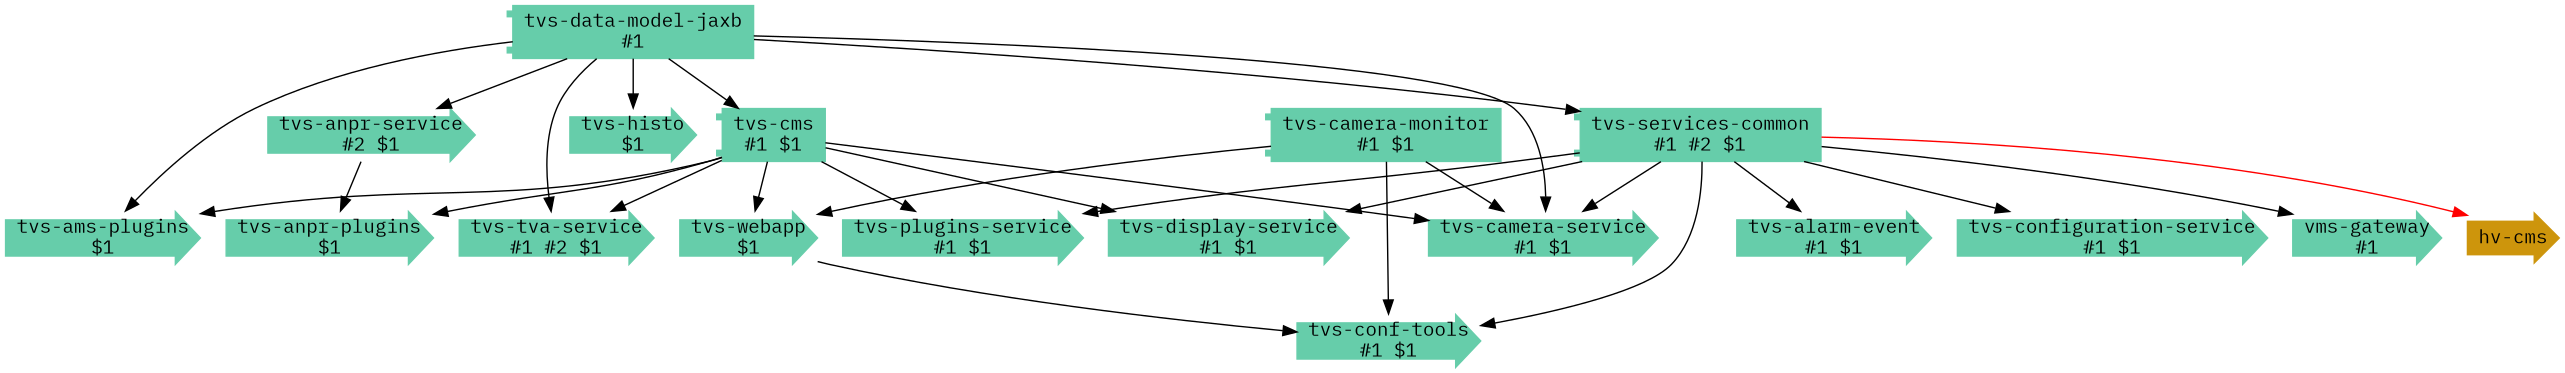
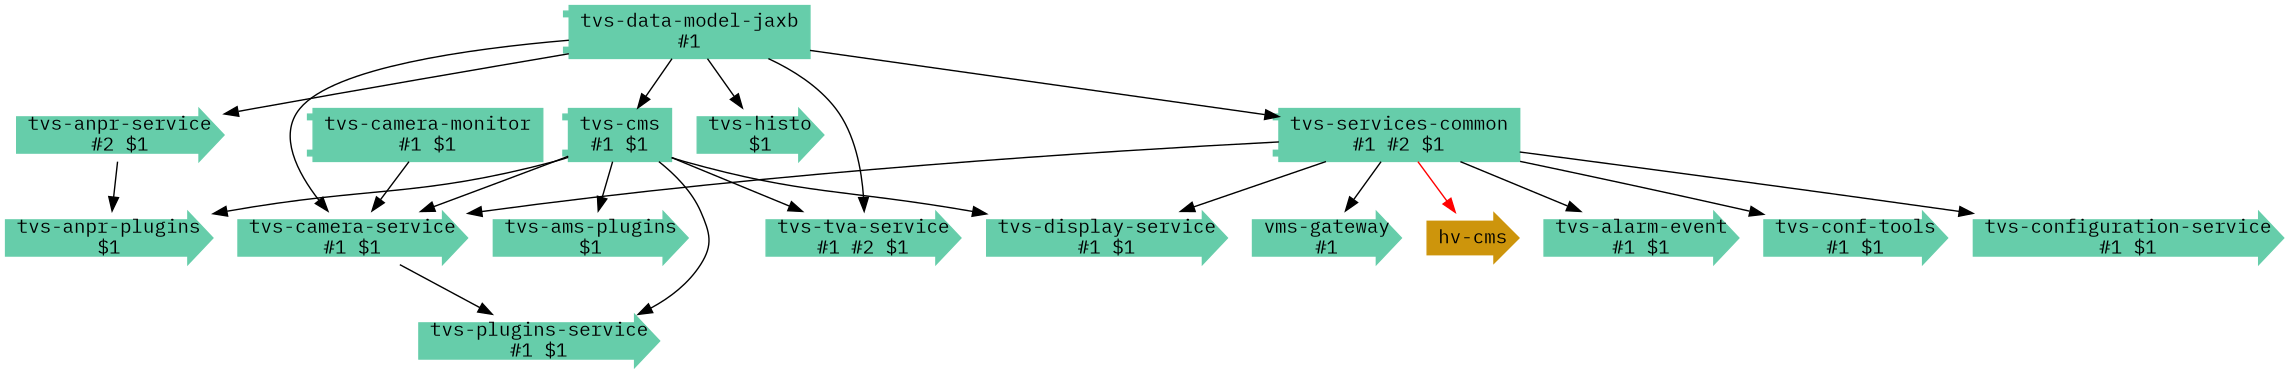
(308, 87) -> none
(1339, 181) -> (440, 286)
(1387, 231) -> none
(749, 238) -> none
